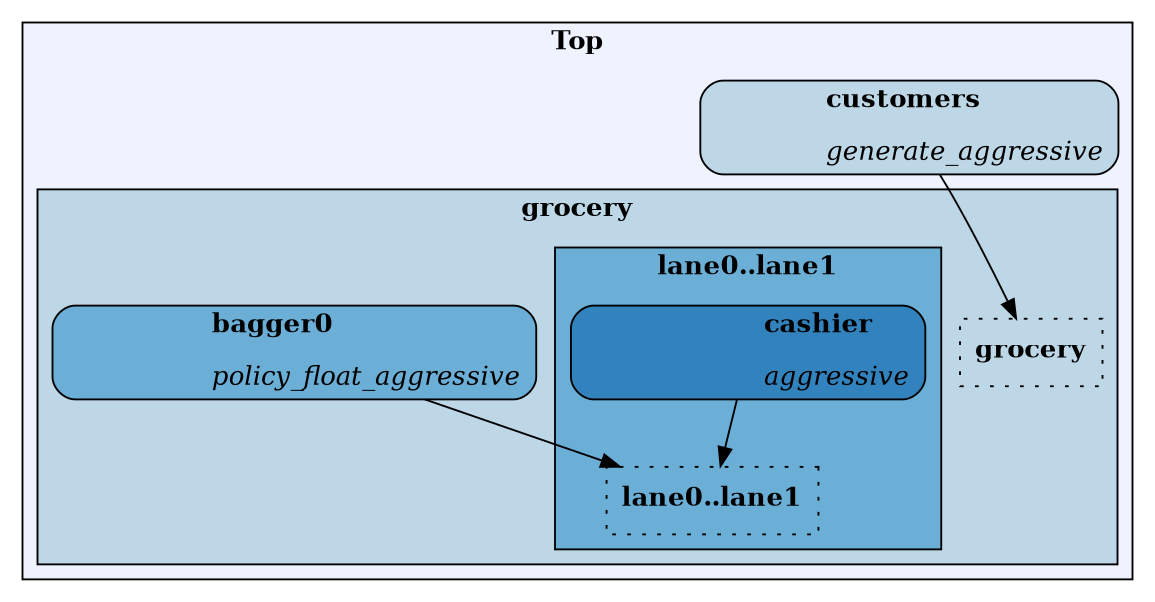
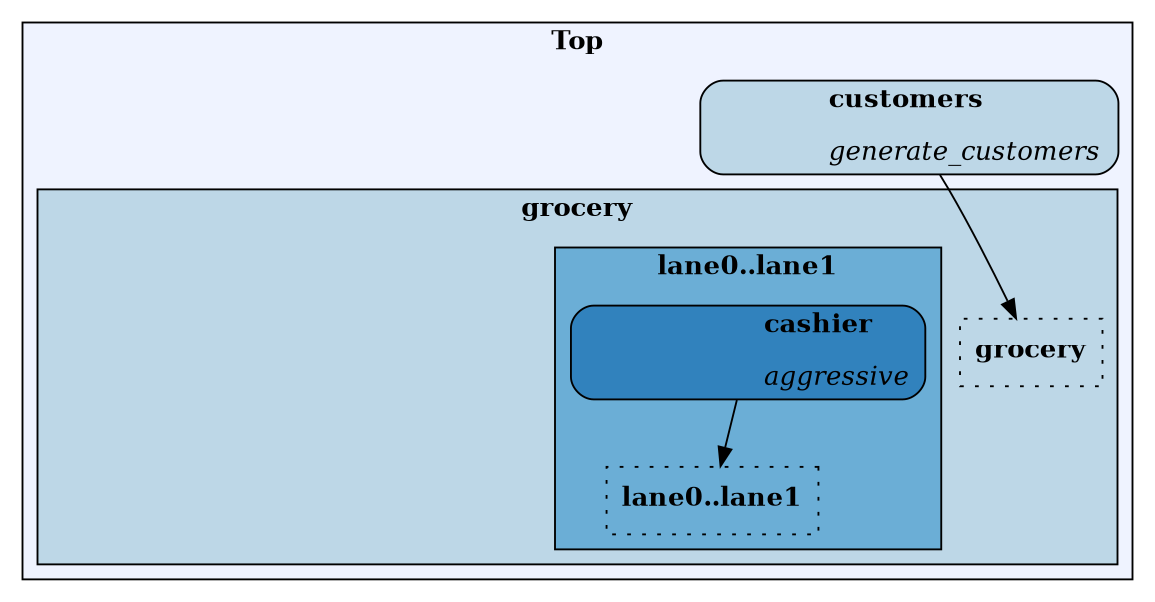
(965, 152) -> (965, 152)
(294, 352) -> none
